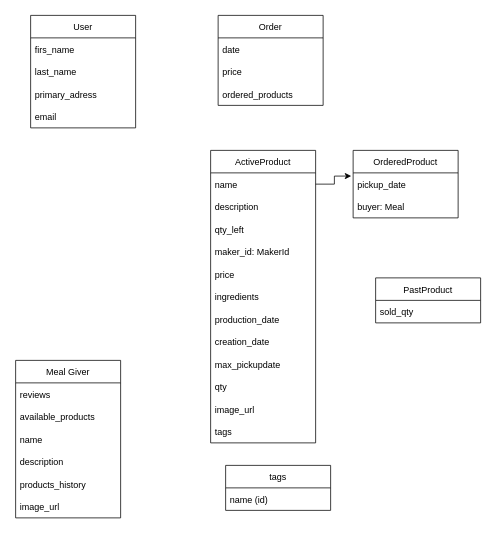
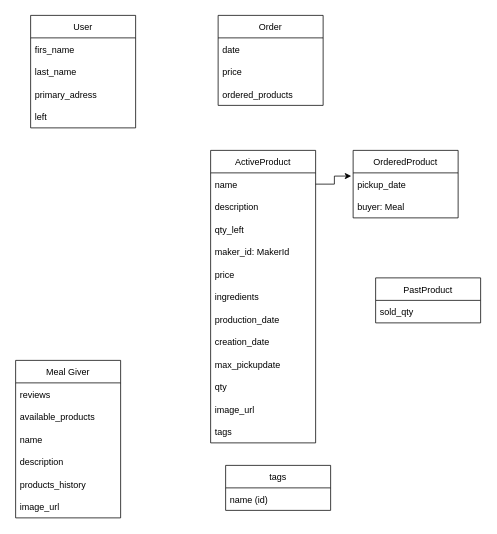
(45, 117) -> (43, 117)
